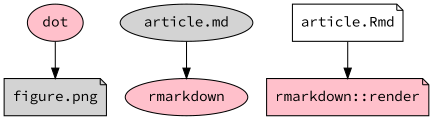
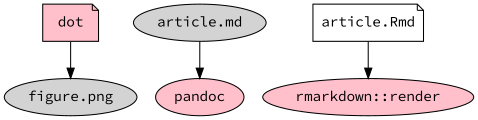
(55, 23) -> (71, 23)
(55, 97) -> (71, 97)
(187, 97) -> (200, 97)
(348, 97) -> (368, 97)
